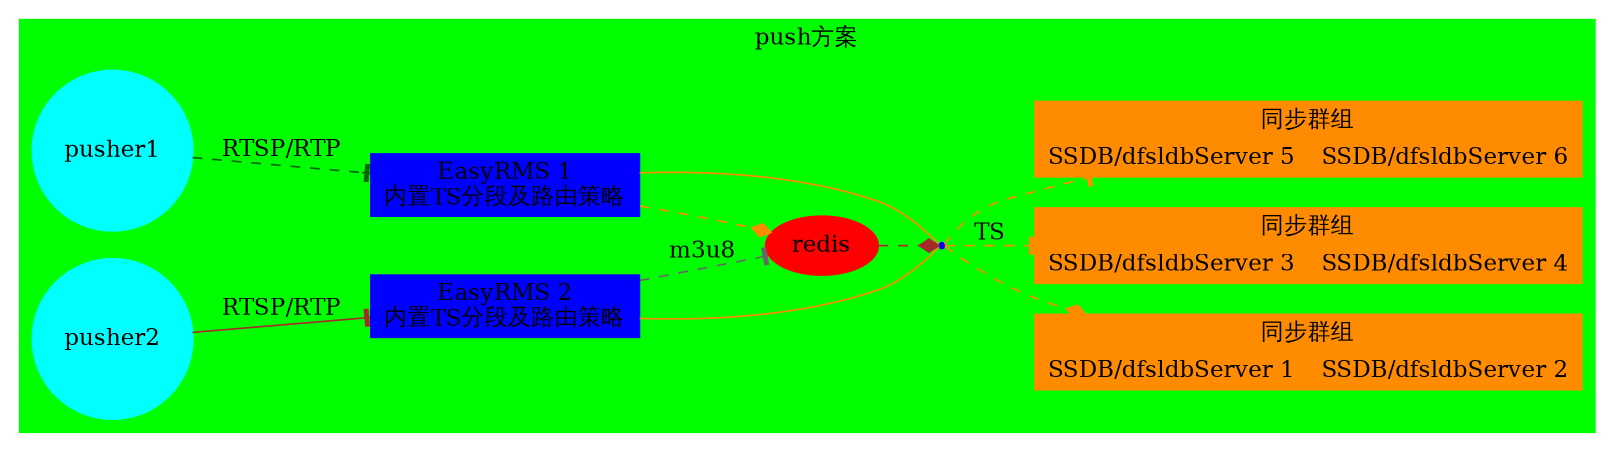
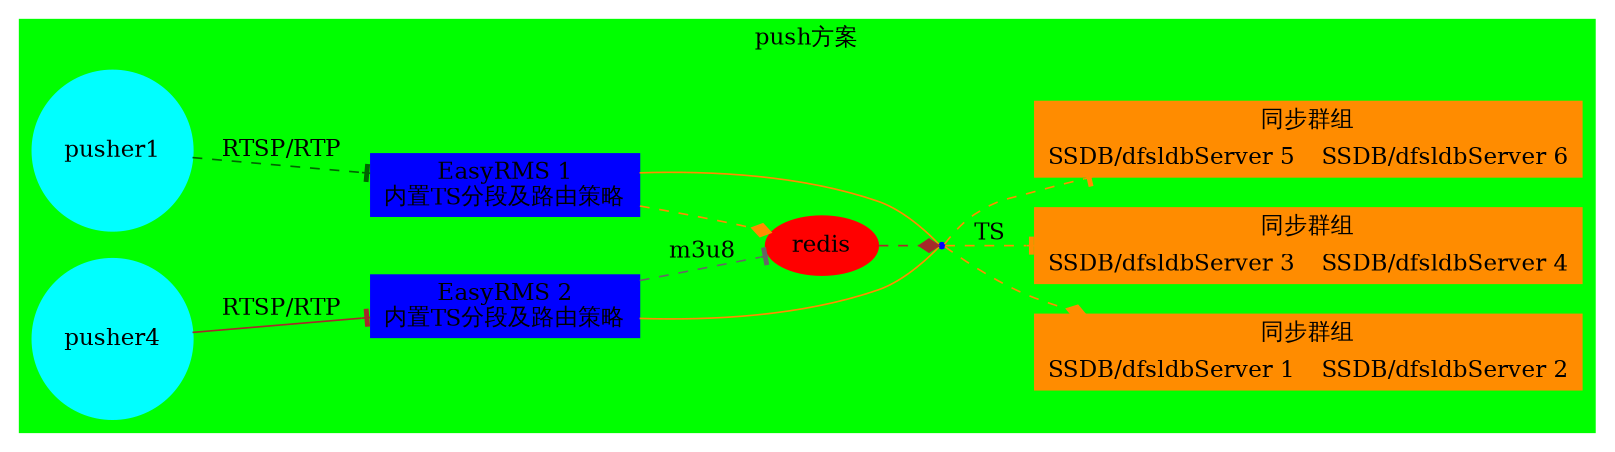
(113, 339) -> (113, 339)
